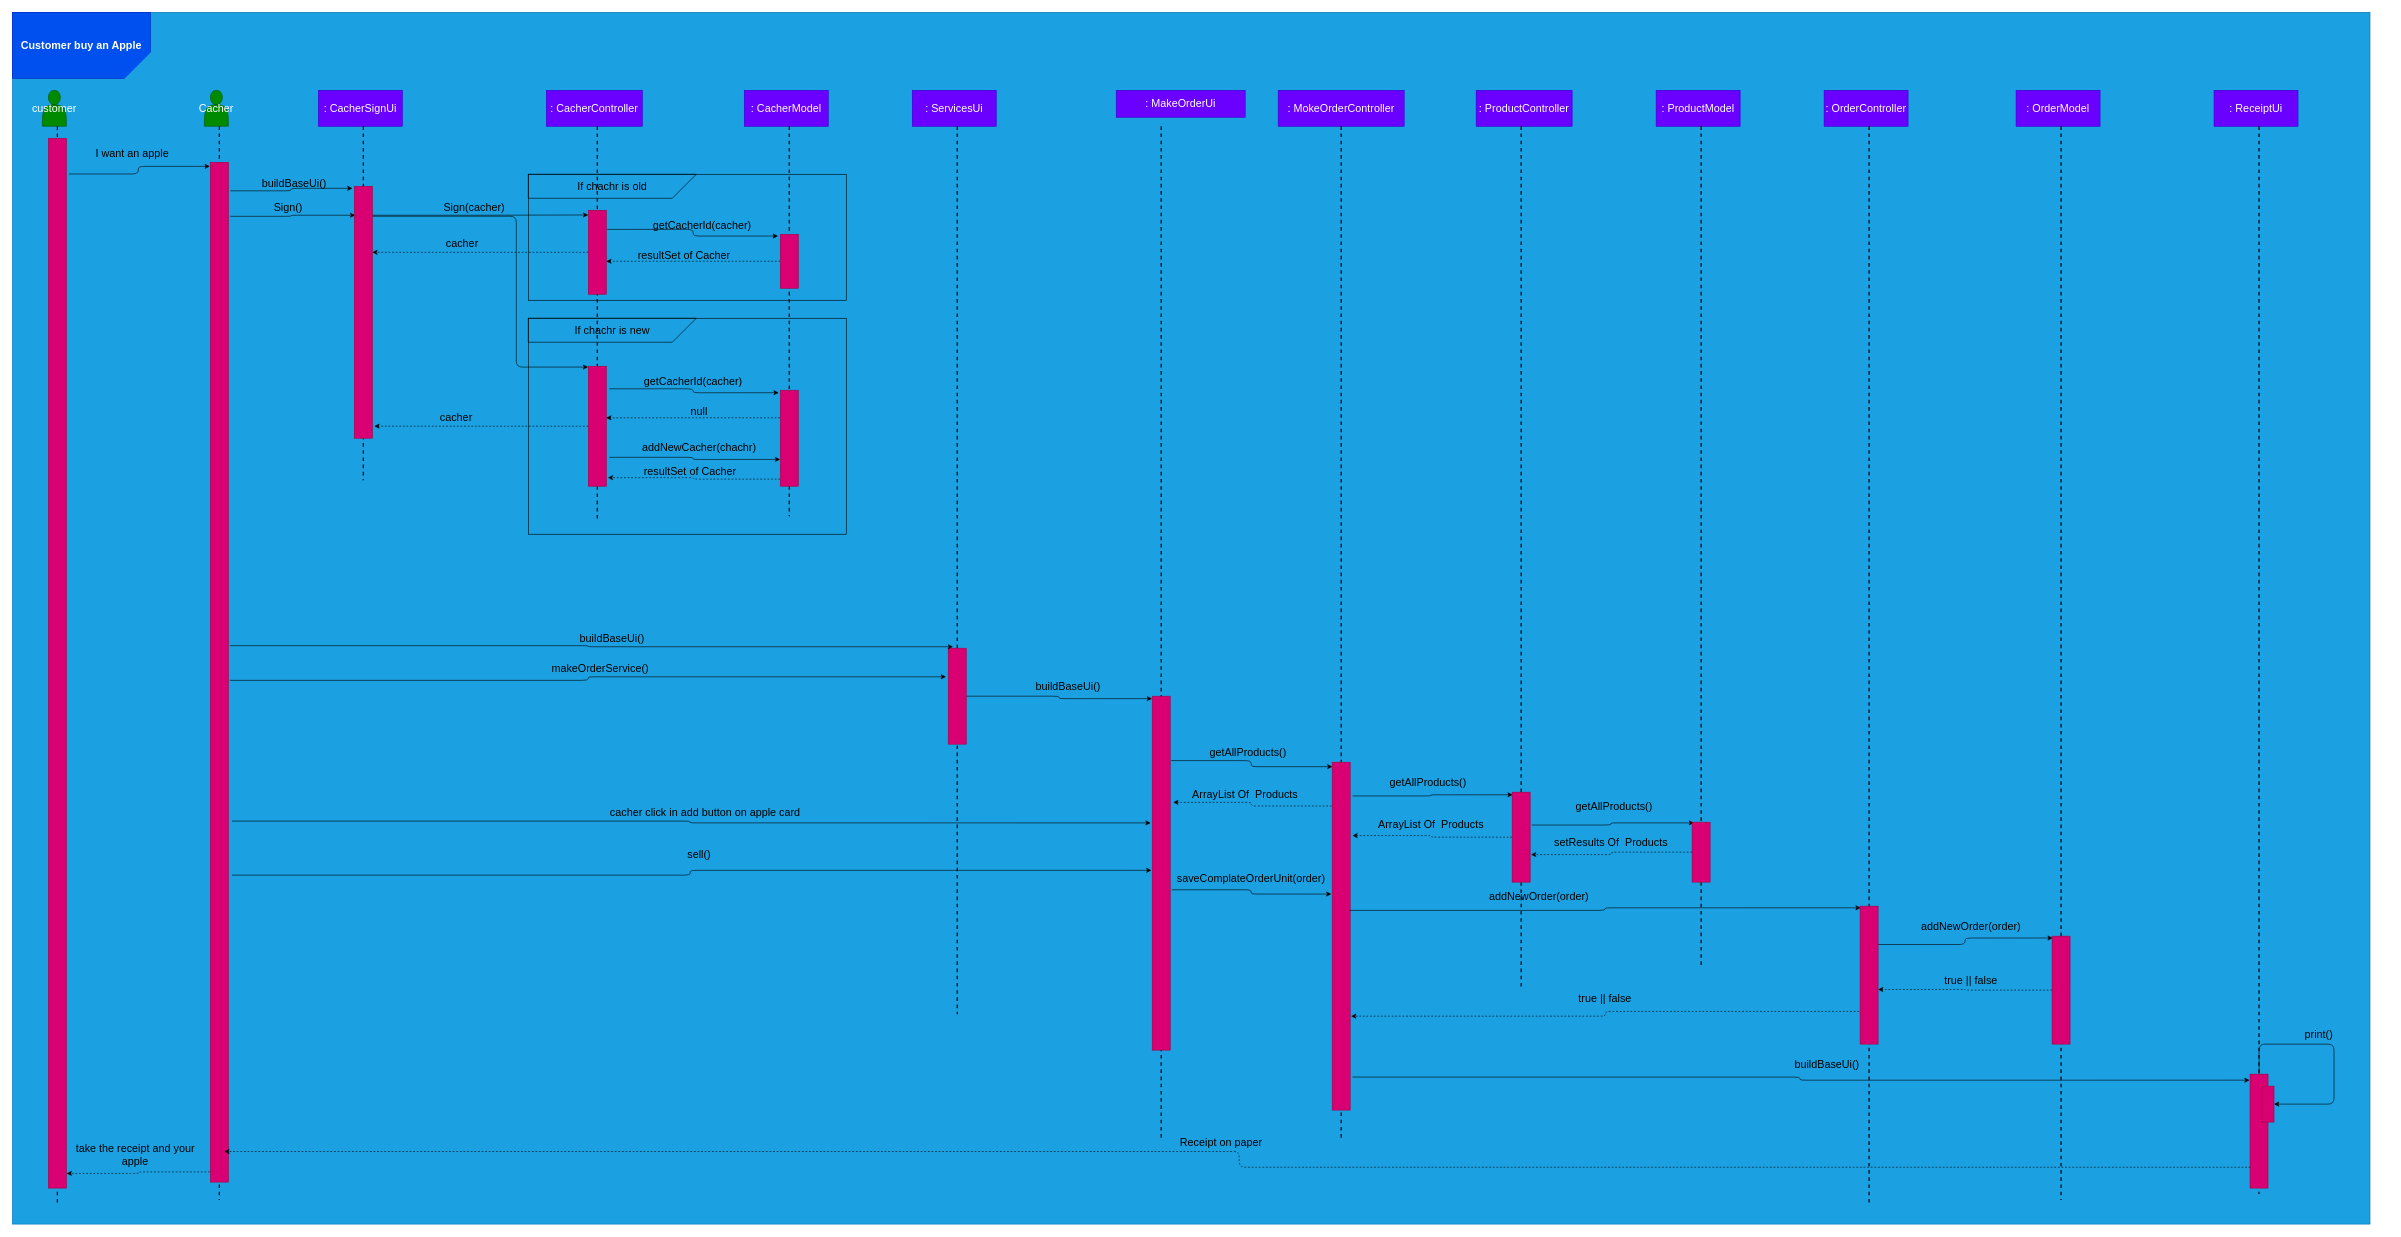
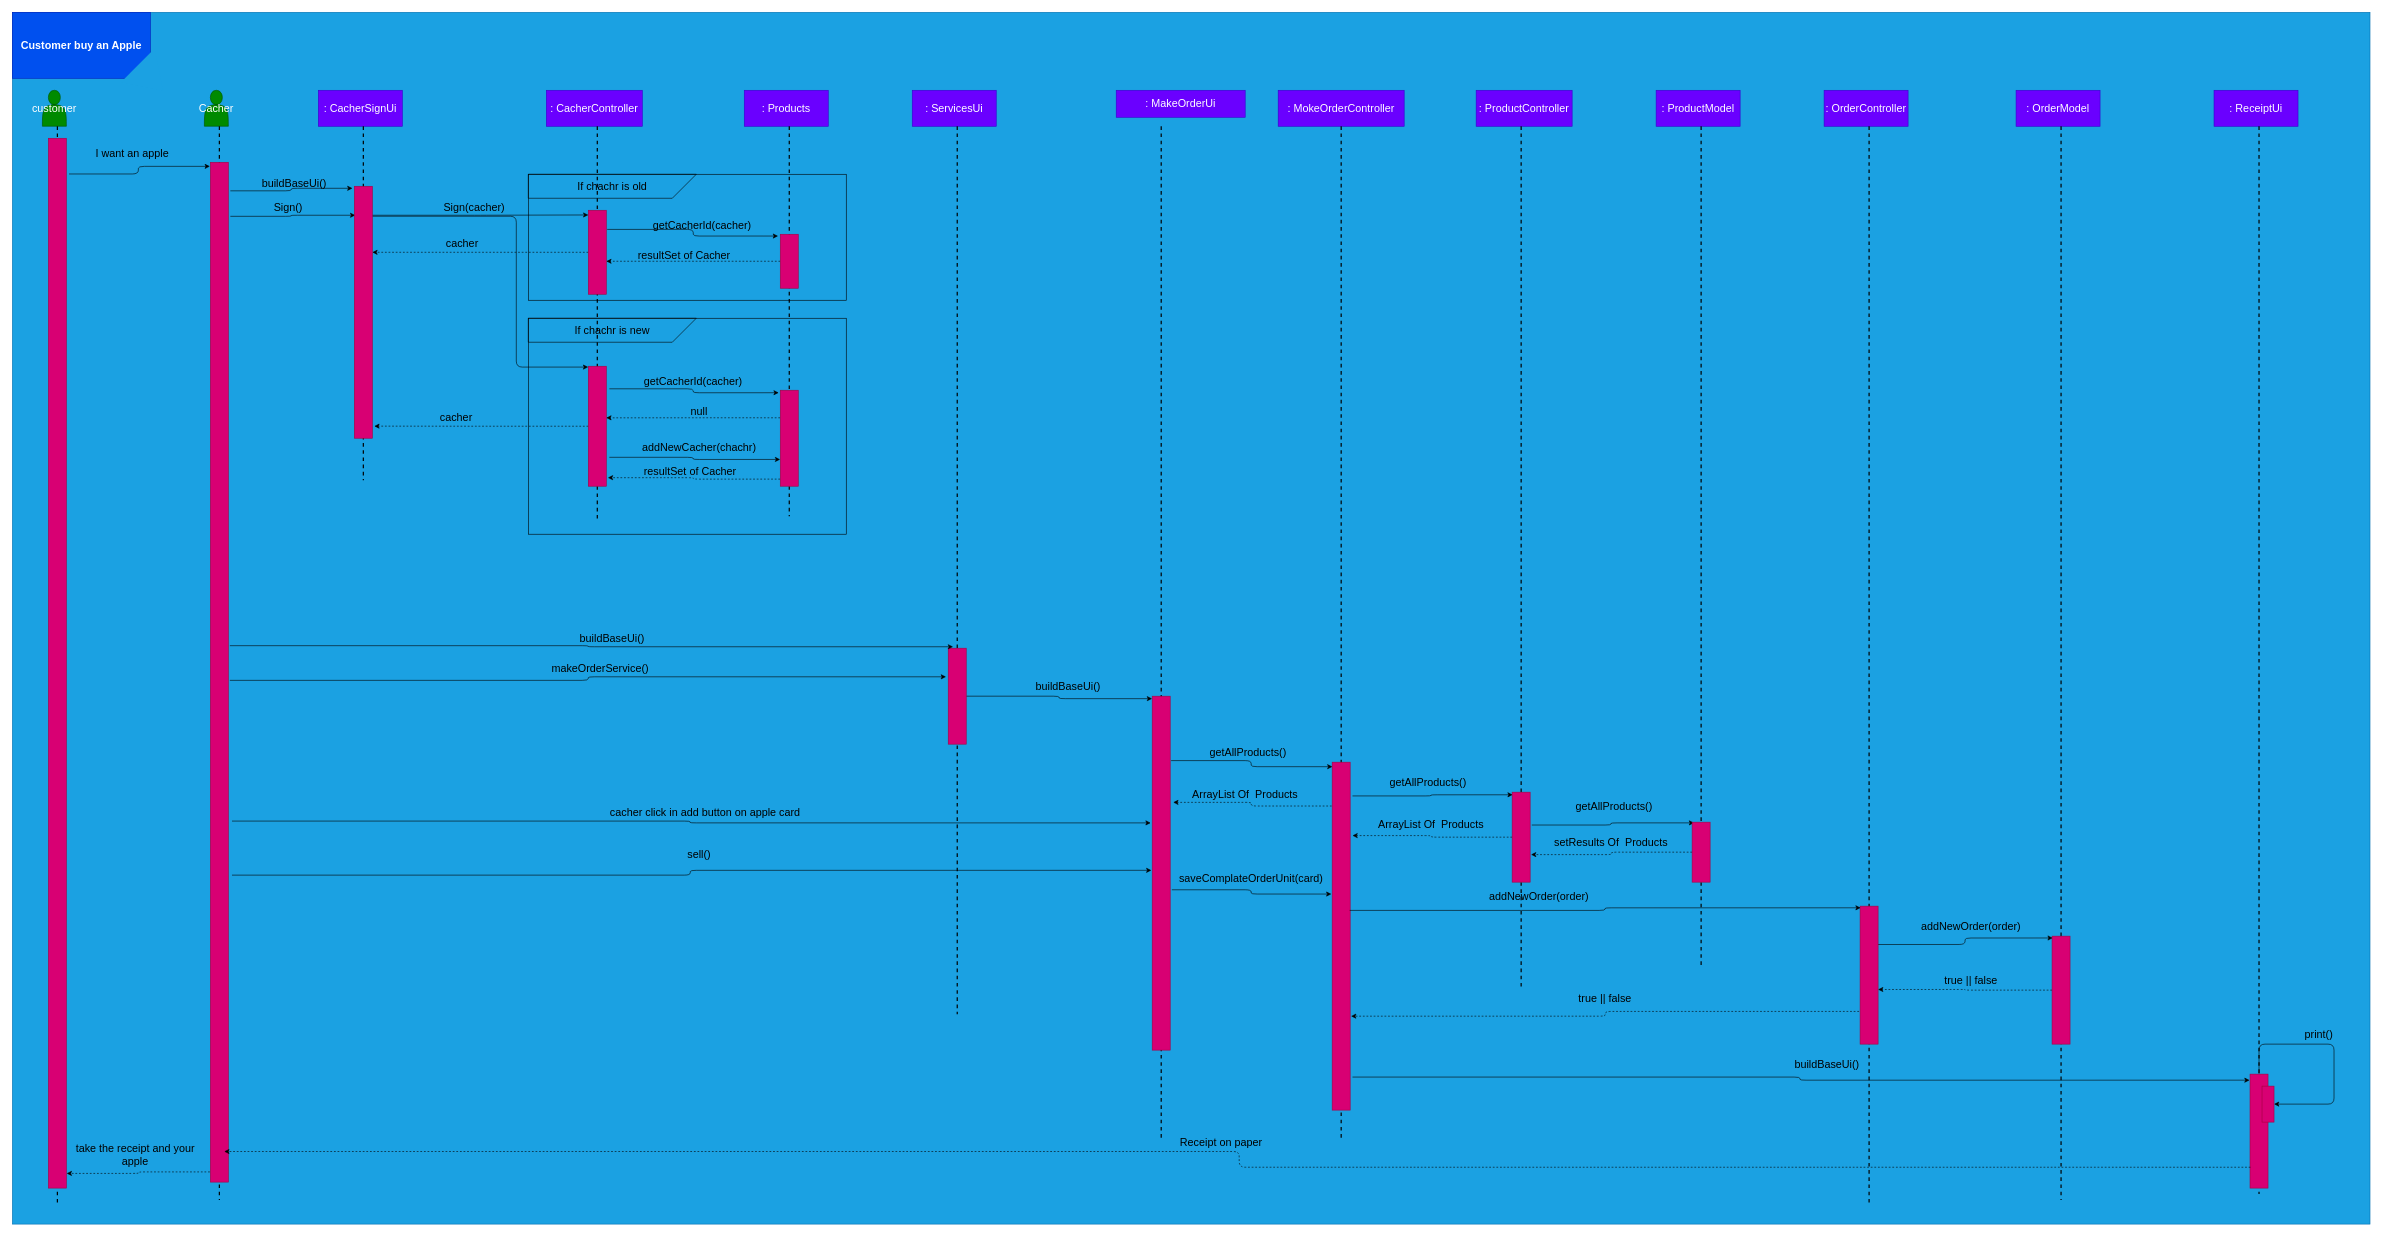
(786, 108) -> (786, 108)
(1251, 879) -> (1251, 879)
